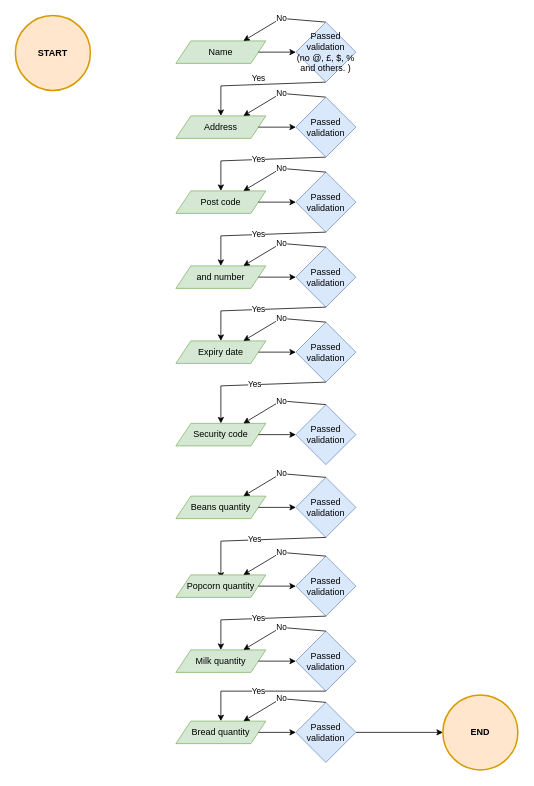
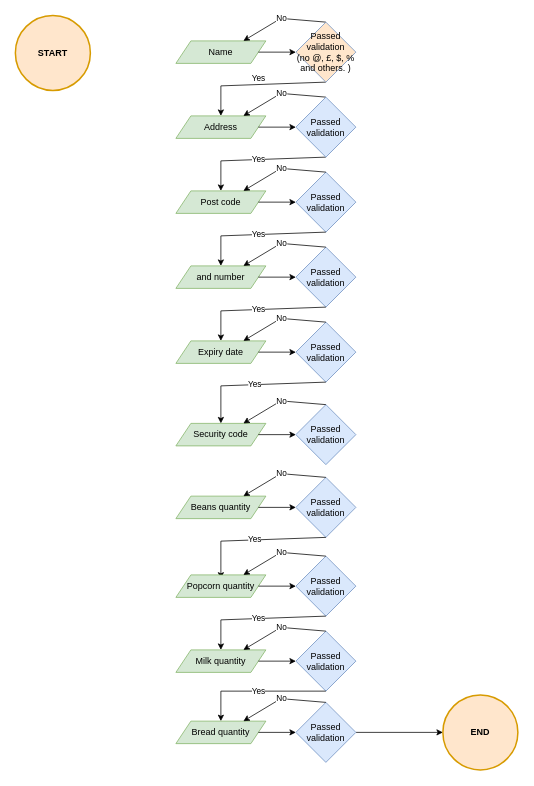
(326, 52) -> (326, 52)
